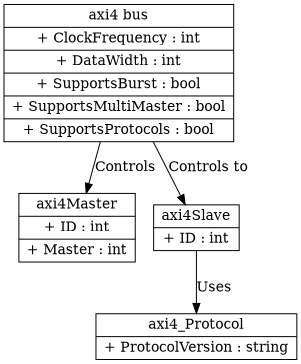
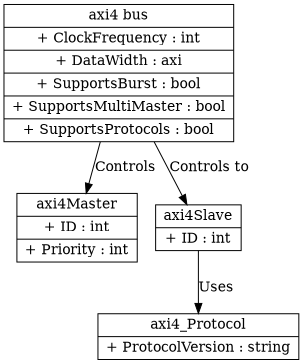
(119, 61) -> (119, 61)
(77, 250) -> (77, 250)
